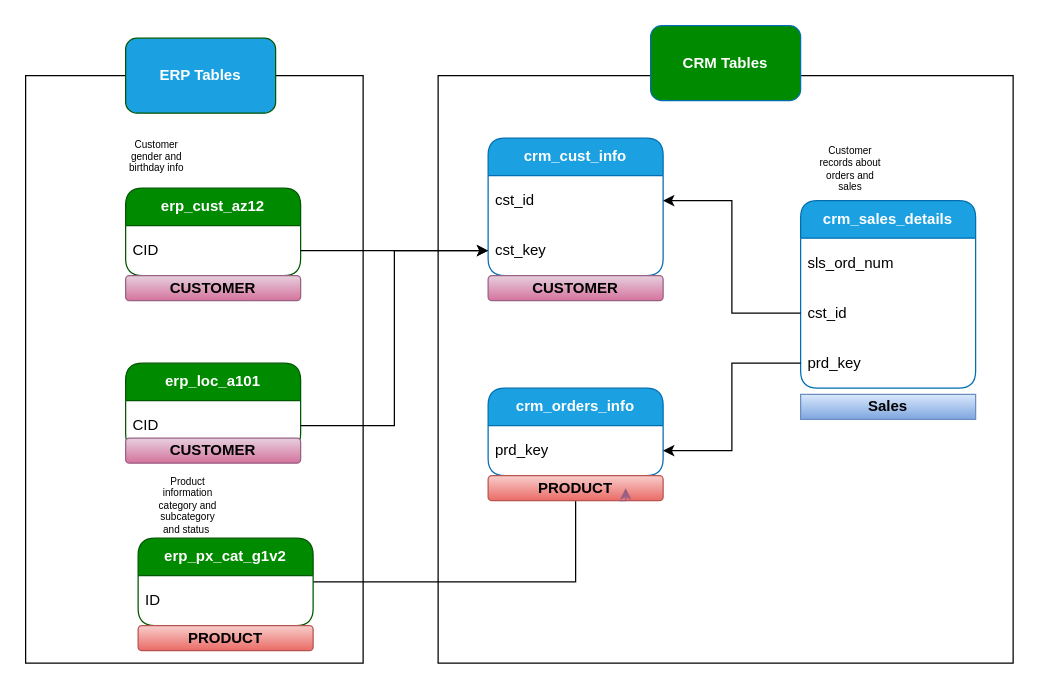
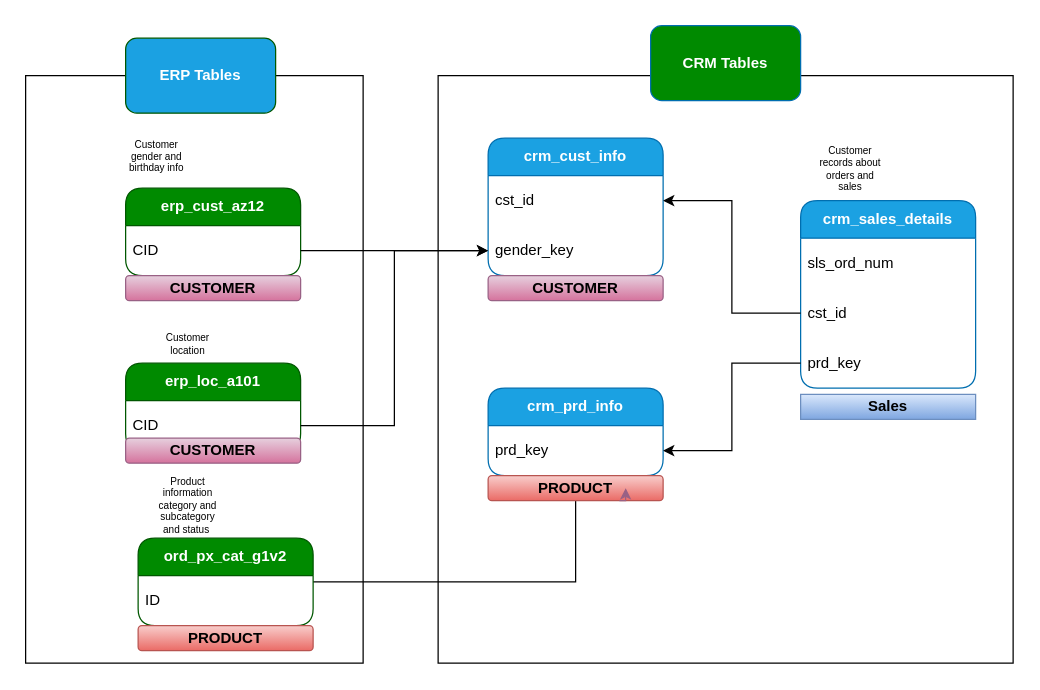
(525, 251) -> (538, 251)
none -> (188, 344)
(576, 407) -> (576, 407)
(226, 557) -> (226, 557)
